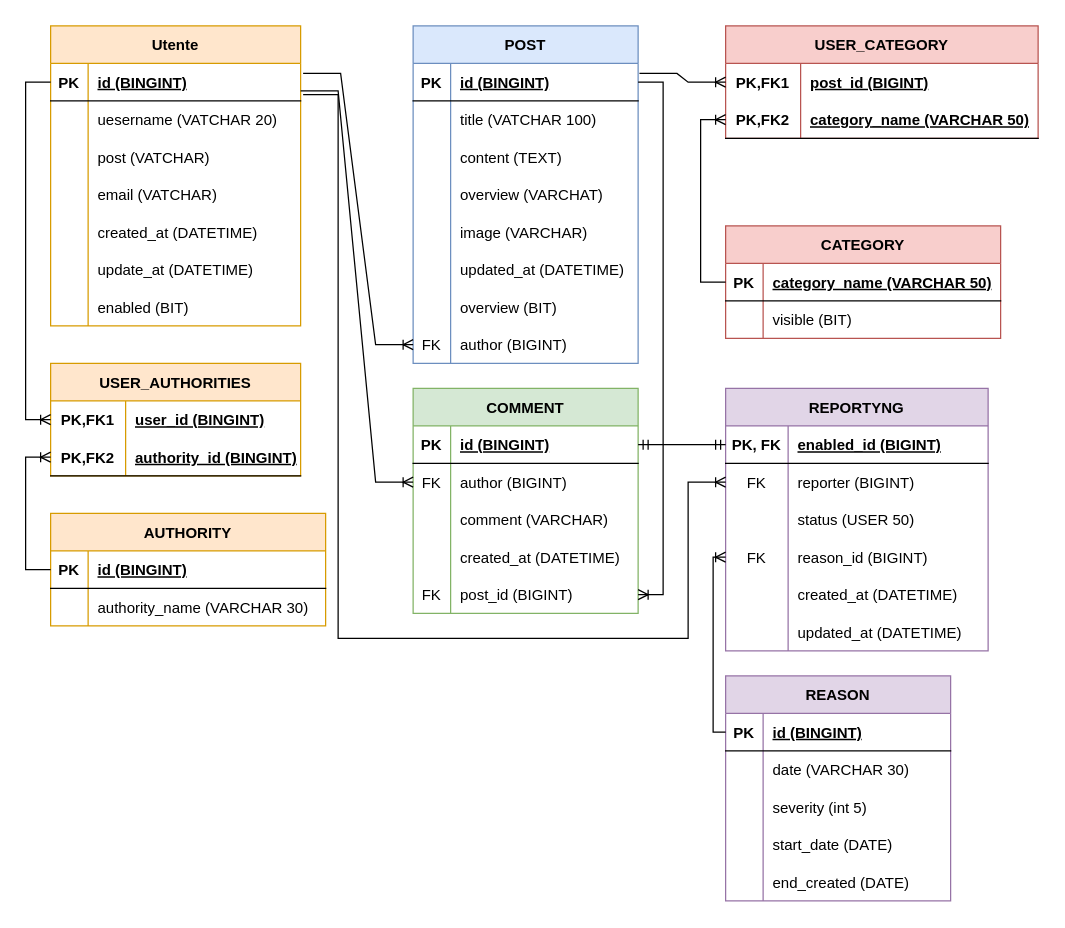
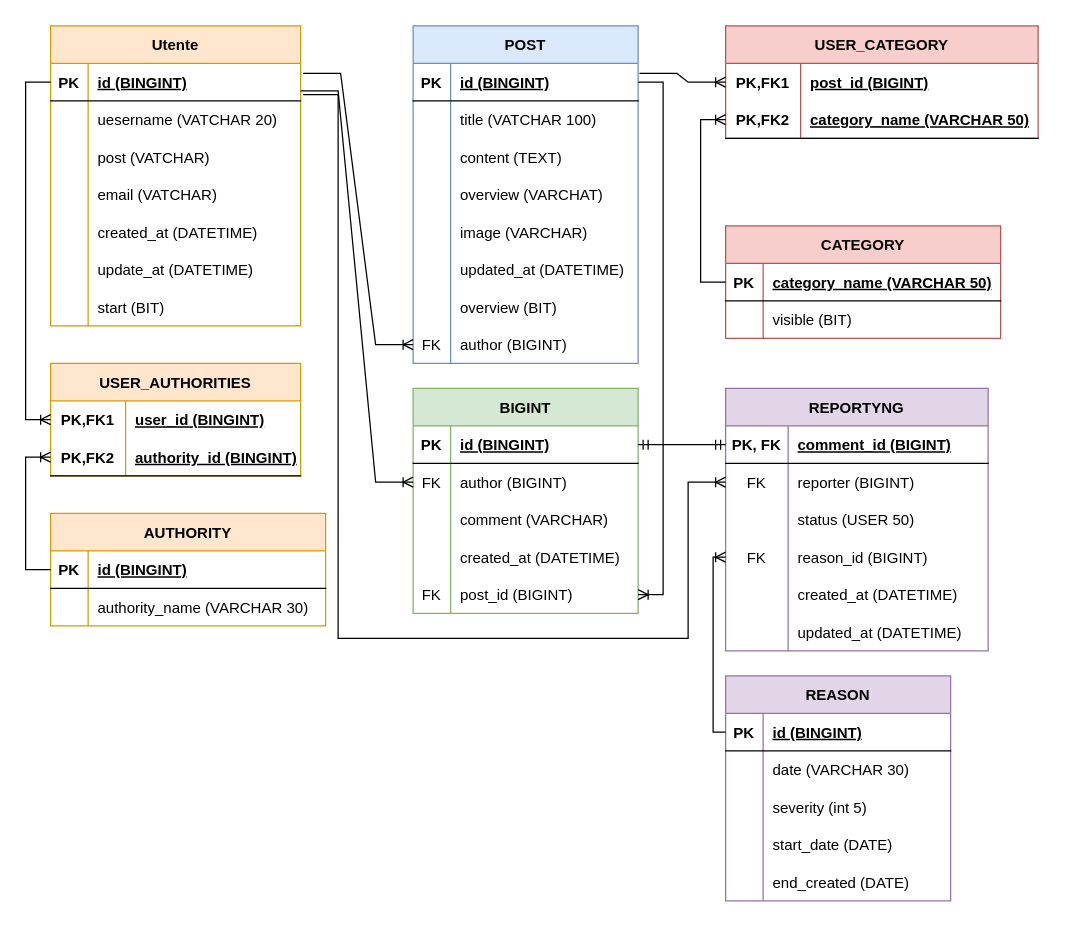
(148, 308) -> (142, 308)
(525, 408) -> (525, 408)
(871, 445) -> (873, 445)
